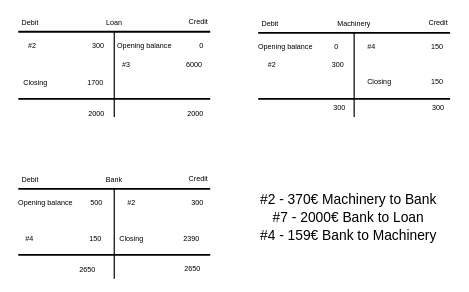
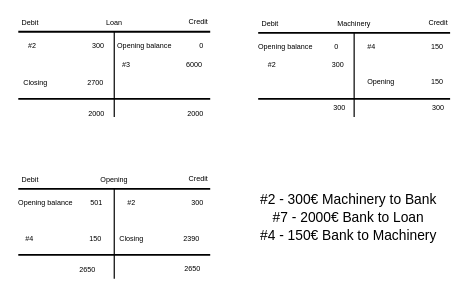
(406, 81) -> (406, 81)
(64, 83) -> (64, 83)
(114, 180) -> (114, 180)
(349, 200) -> (349, 200)
(97, 203) -> (97, 203)
(349, 236) -> (349, 236)
